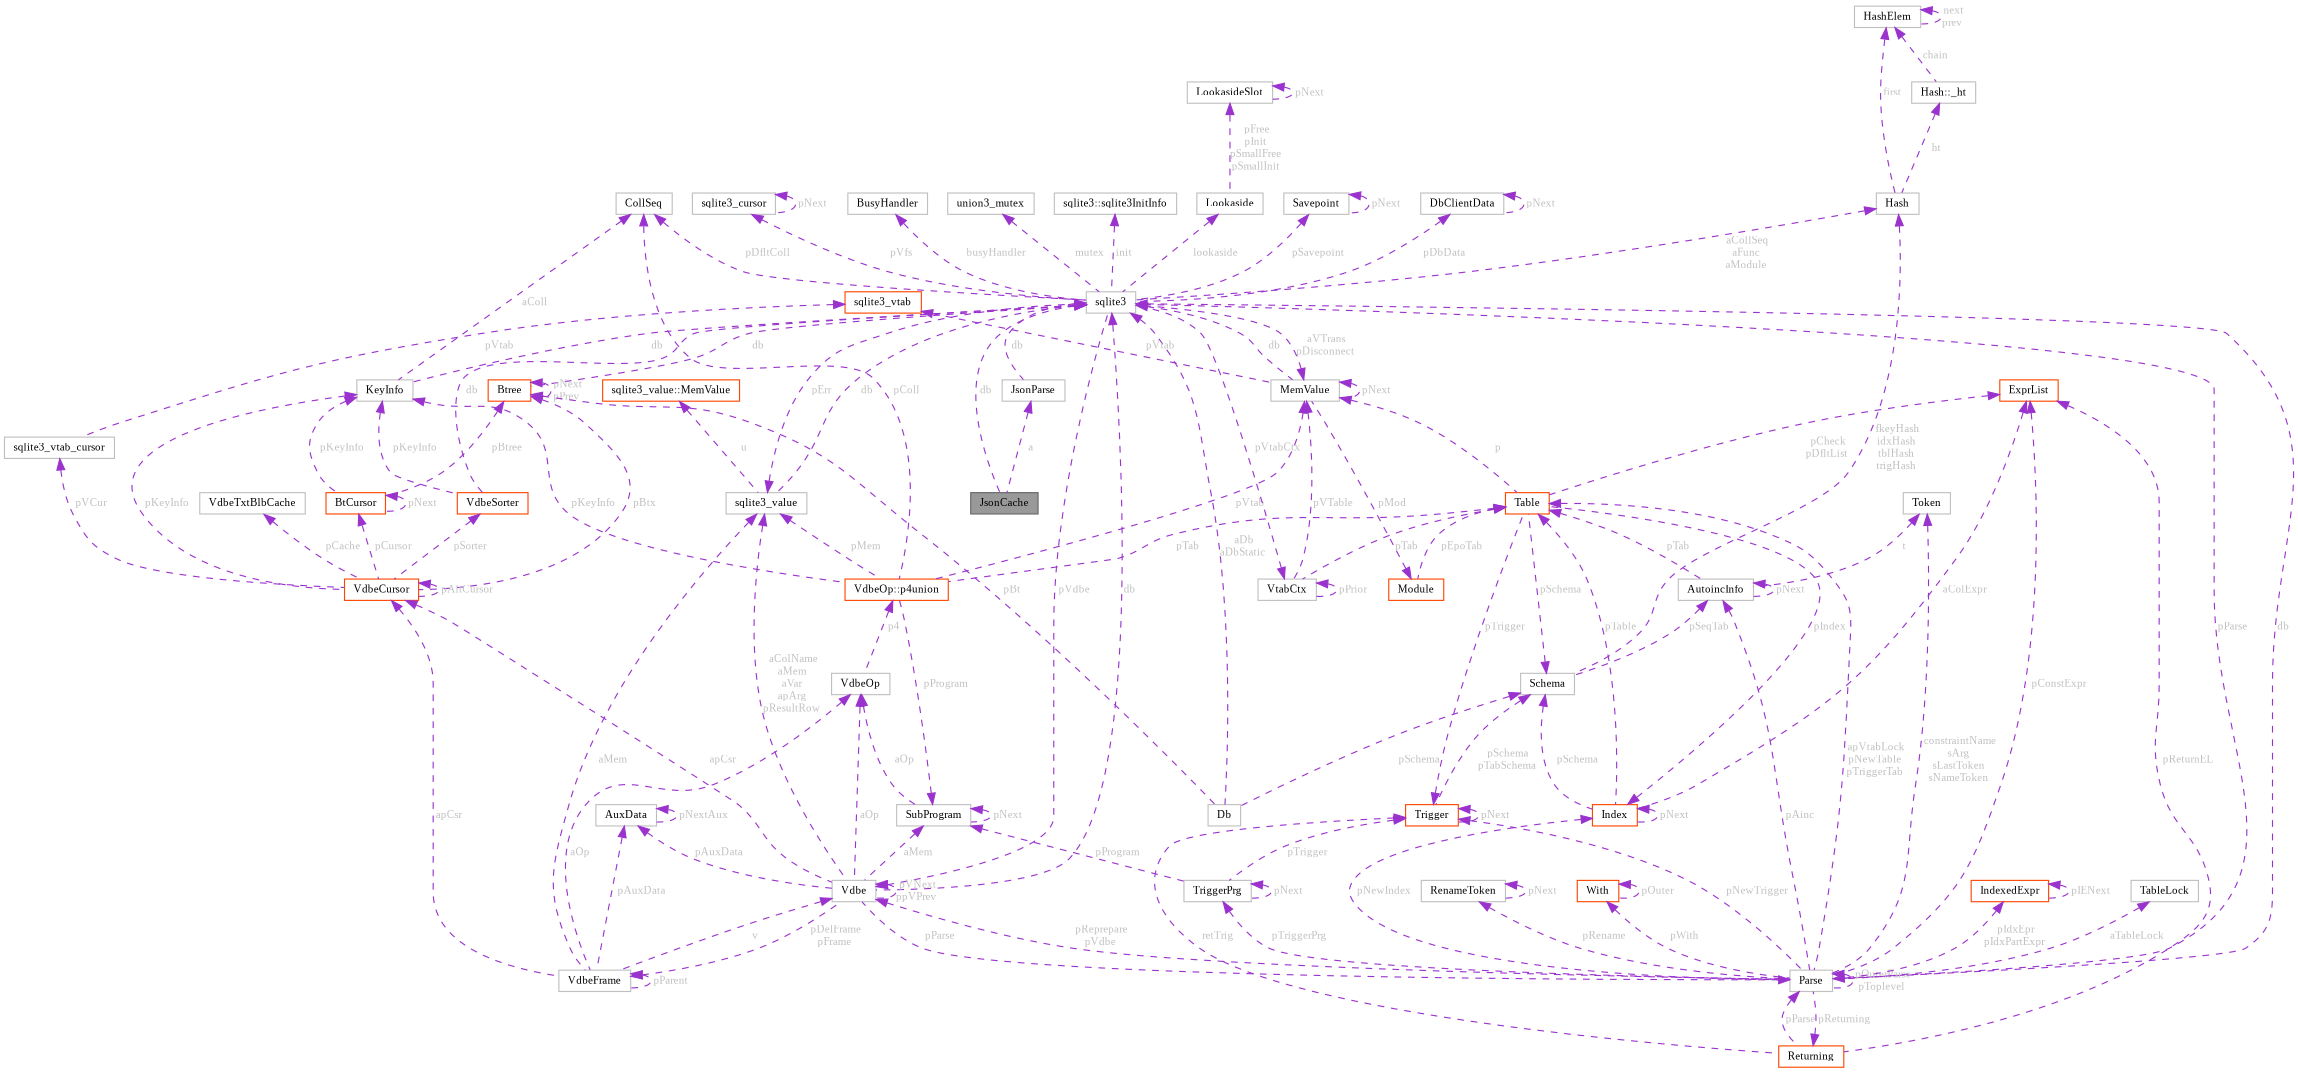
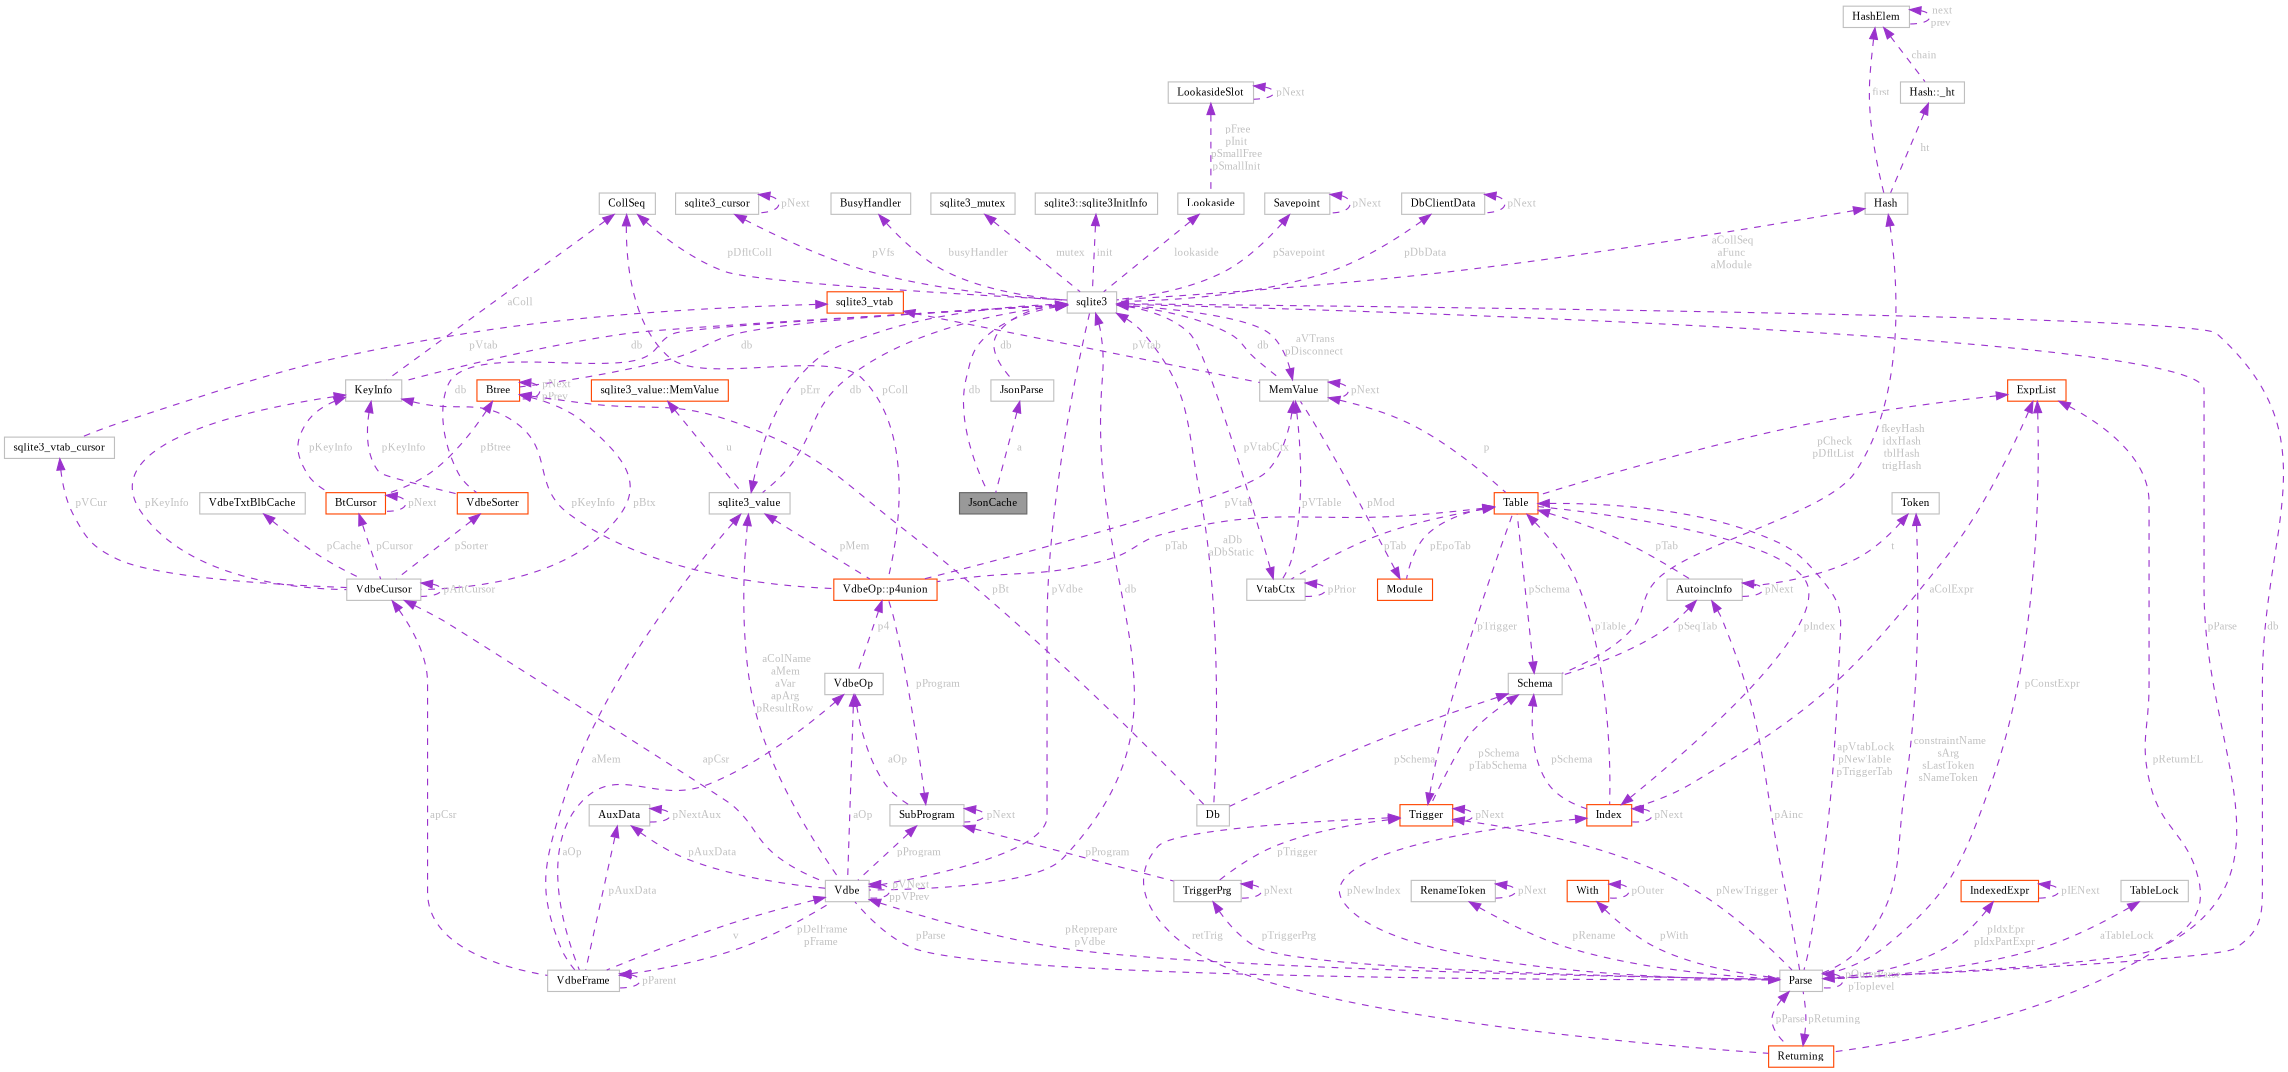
(991, 204) -> (973, 204)
(382, 590) -> (384, 590)
(917, 852) -> (918, 852)
